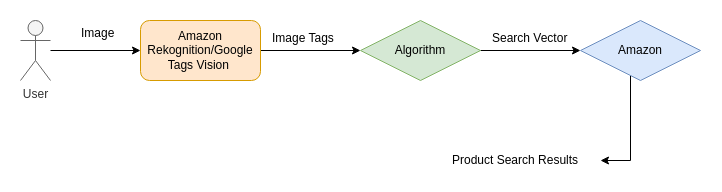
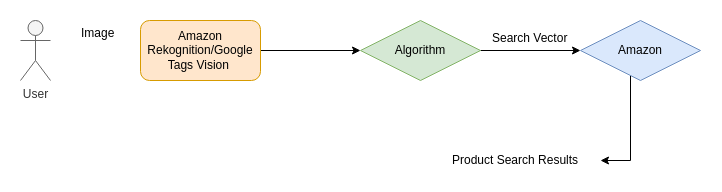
(311, 39) -> none
(92, 51) -> none
